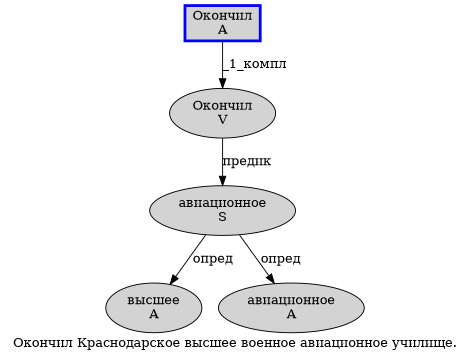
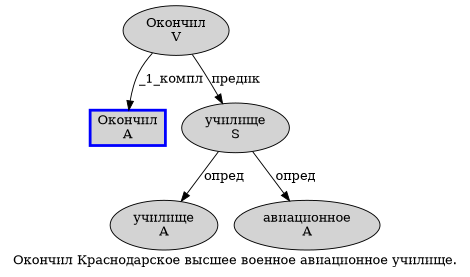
(223, 60) -> (138, 75)
(223, 211) -> (236, 128)
(154, 308) -> (164, 225)
